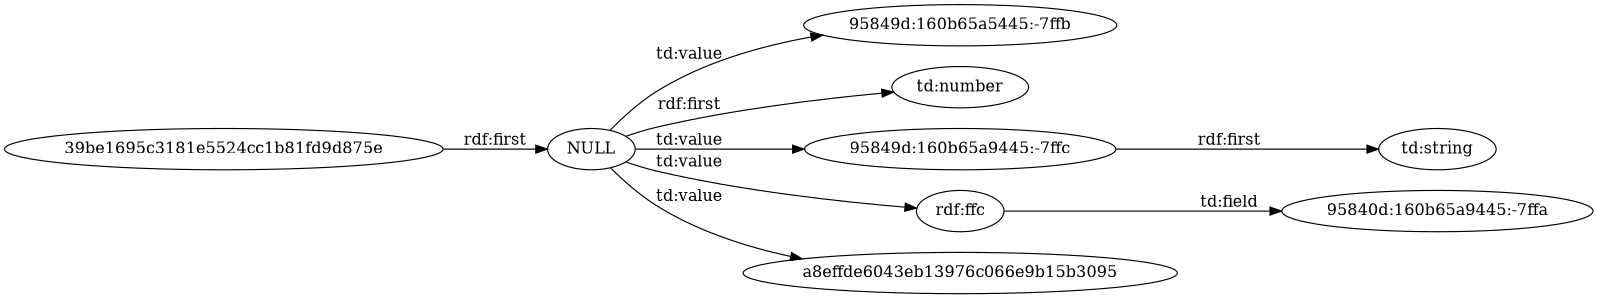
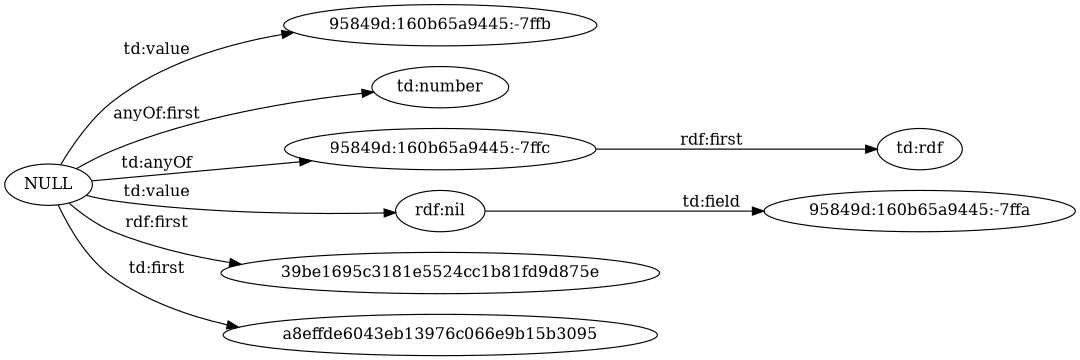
(960, 25) -> (440, 25)
(689, 105) -> (157, 114)
(689, 141) -> (157, 163)
(489, 149) -> (145, 243)
(1437, 149) -> (920, 149)
(689, 197) -> (157, 269)
(960, 211) -> (440, 211)
(1437, 211) -> (920, 211)
